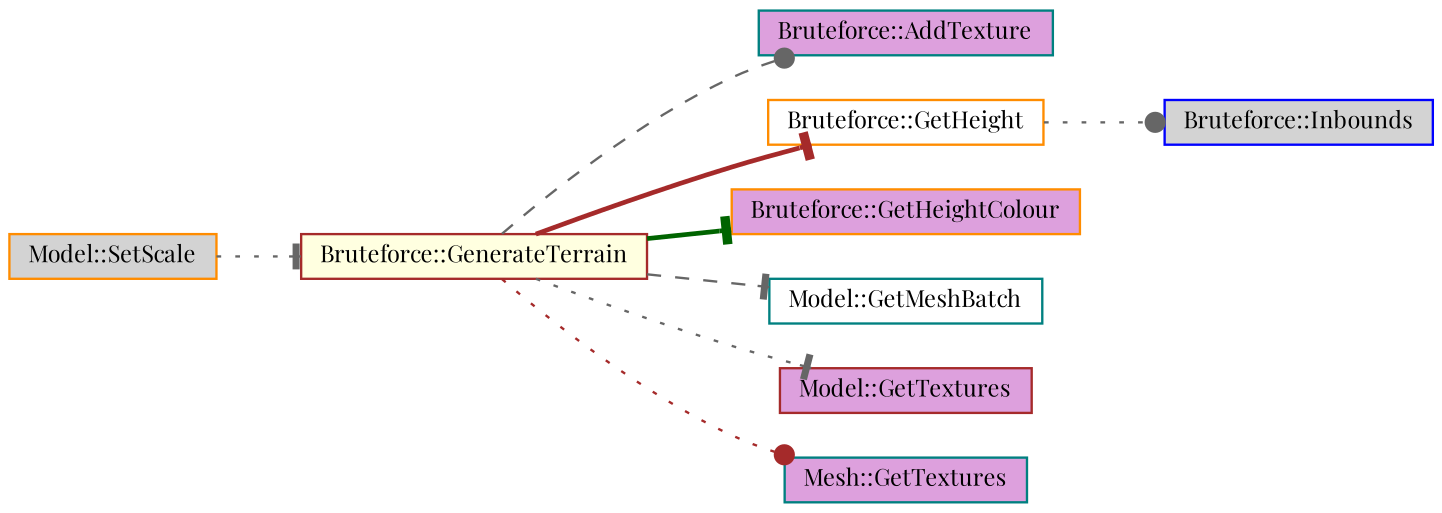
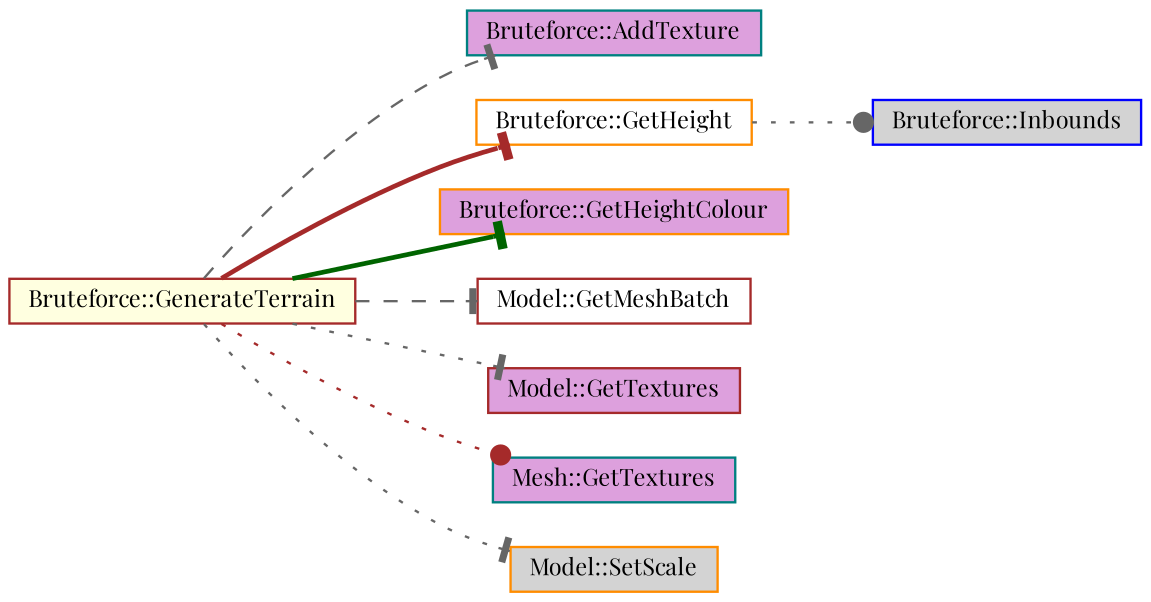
(631, 135) -> (332, 152)
(253, 256) -> (337, 454)
(906, 301) -> (614, 301)
